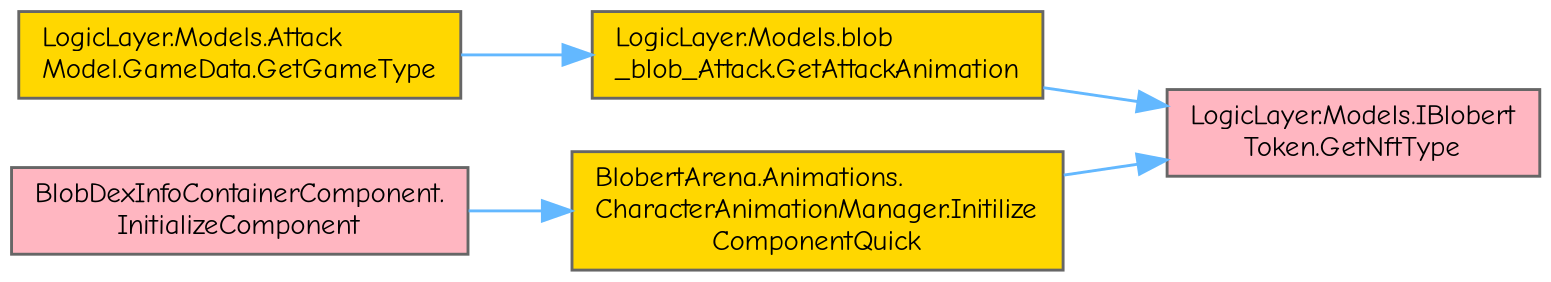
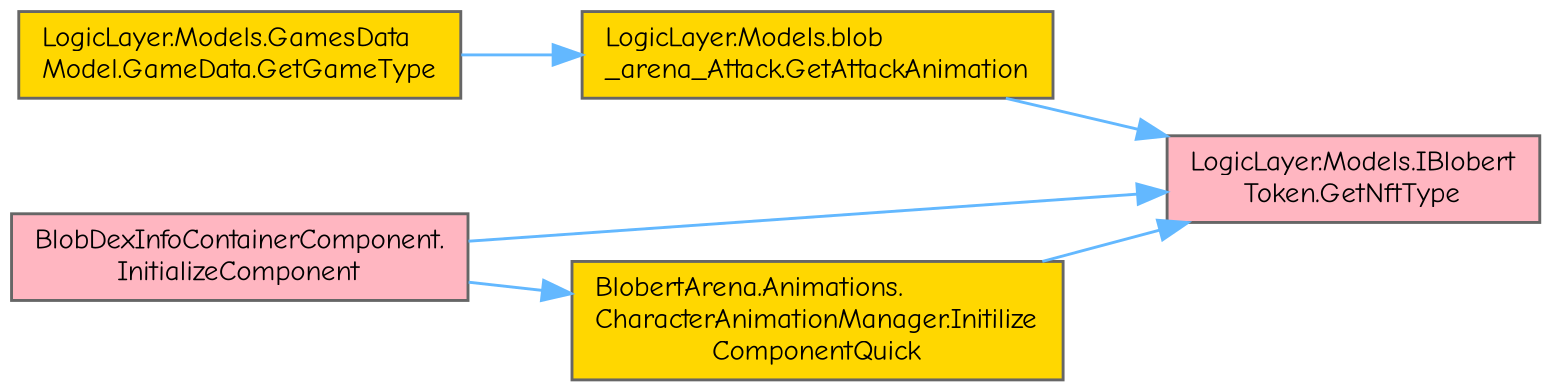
(240, 55) -> (240, 55)
(818, 55) -> (818, 55)
none -> (803, 218)
